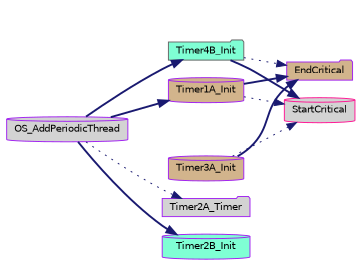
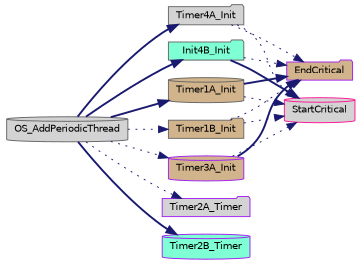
none -> (206, 16)
(206, 51) -> (206, 51)
(206, 90) -> (206, 90)
(67, 129) -> (67, 129)
none -> (206, 129)
none -> (135, 148)
(206, 247) -> (206, 247)
